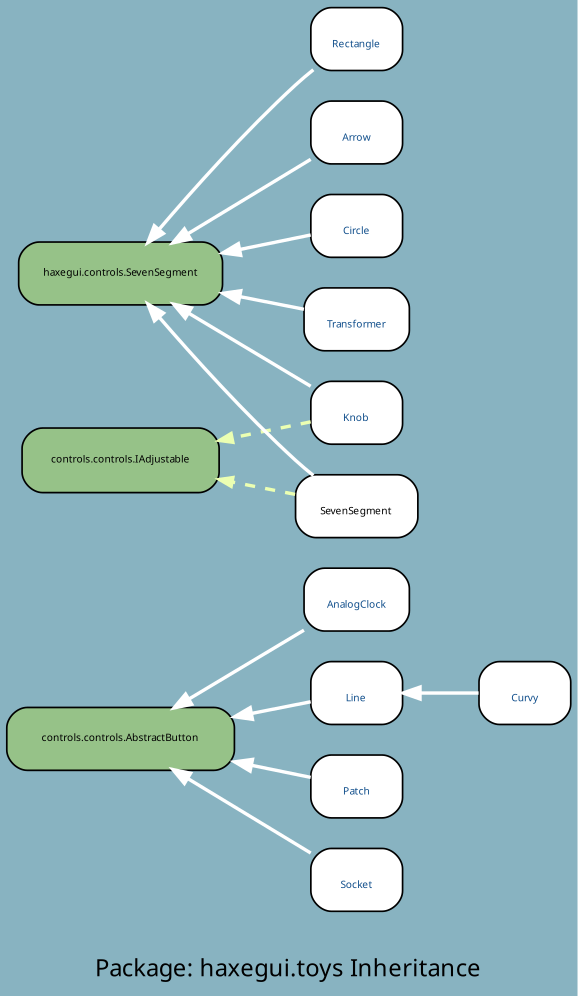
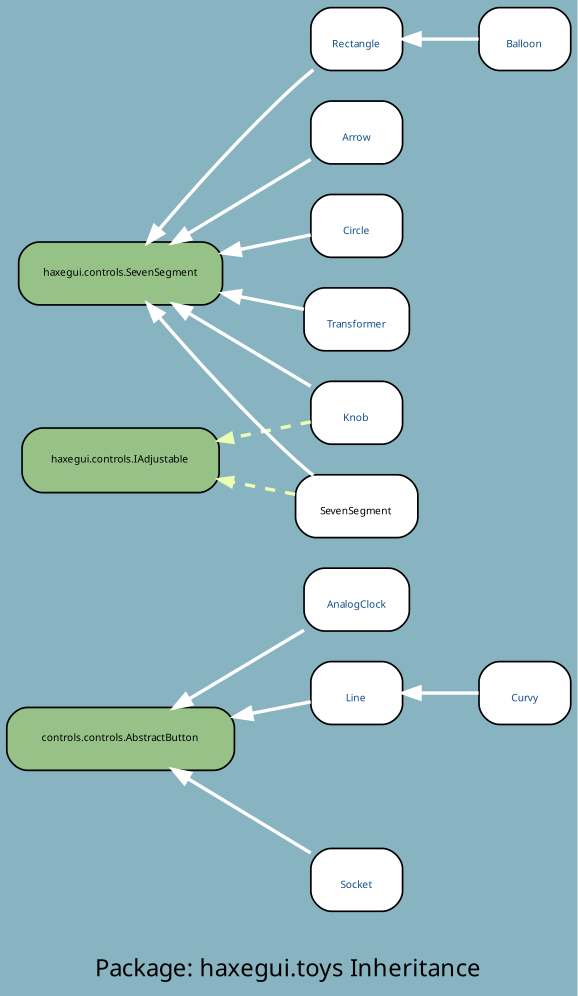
none -> (525, 39)
(121, 460) -> (121, 460)
(357, 786) -> none
